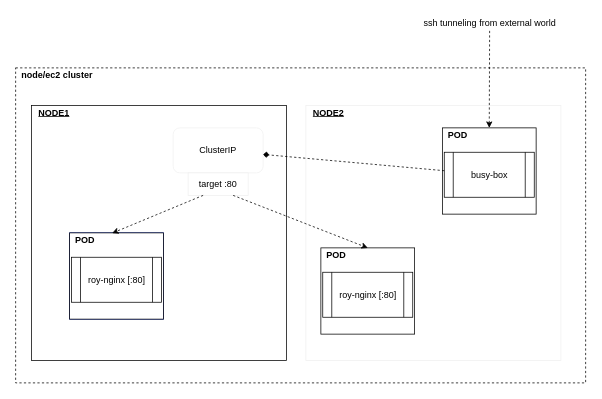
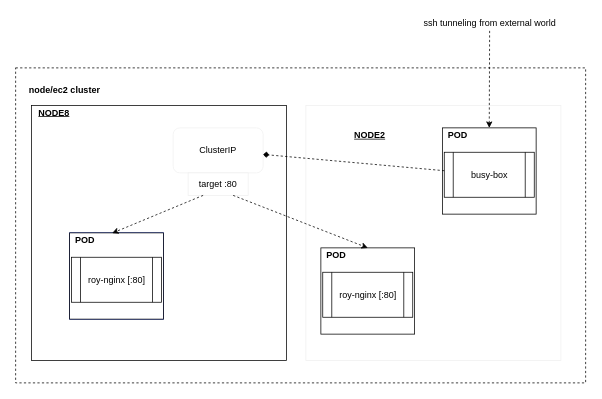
(57, 75) -> (64, 90)
(54, 113) -> (54, 113)
(328, 113) -> (369, 135)
